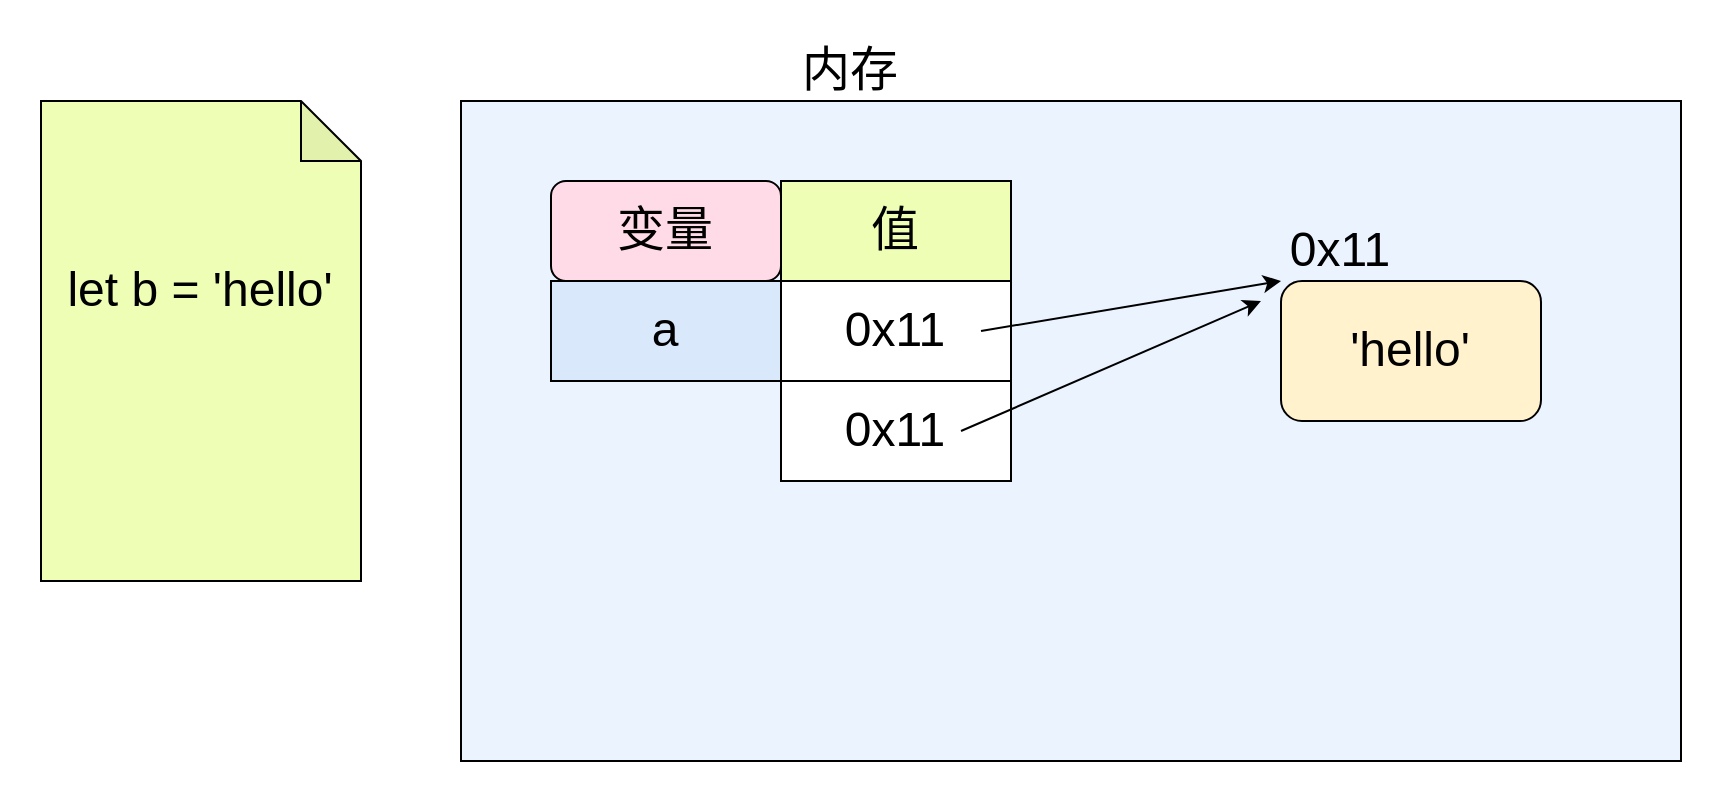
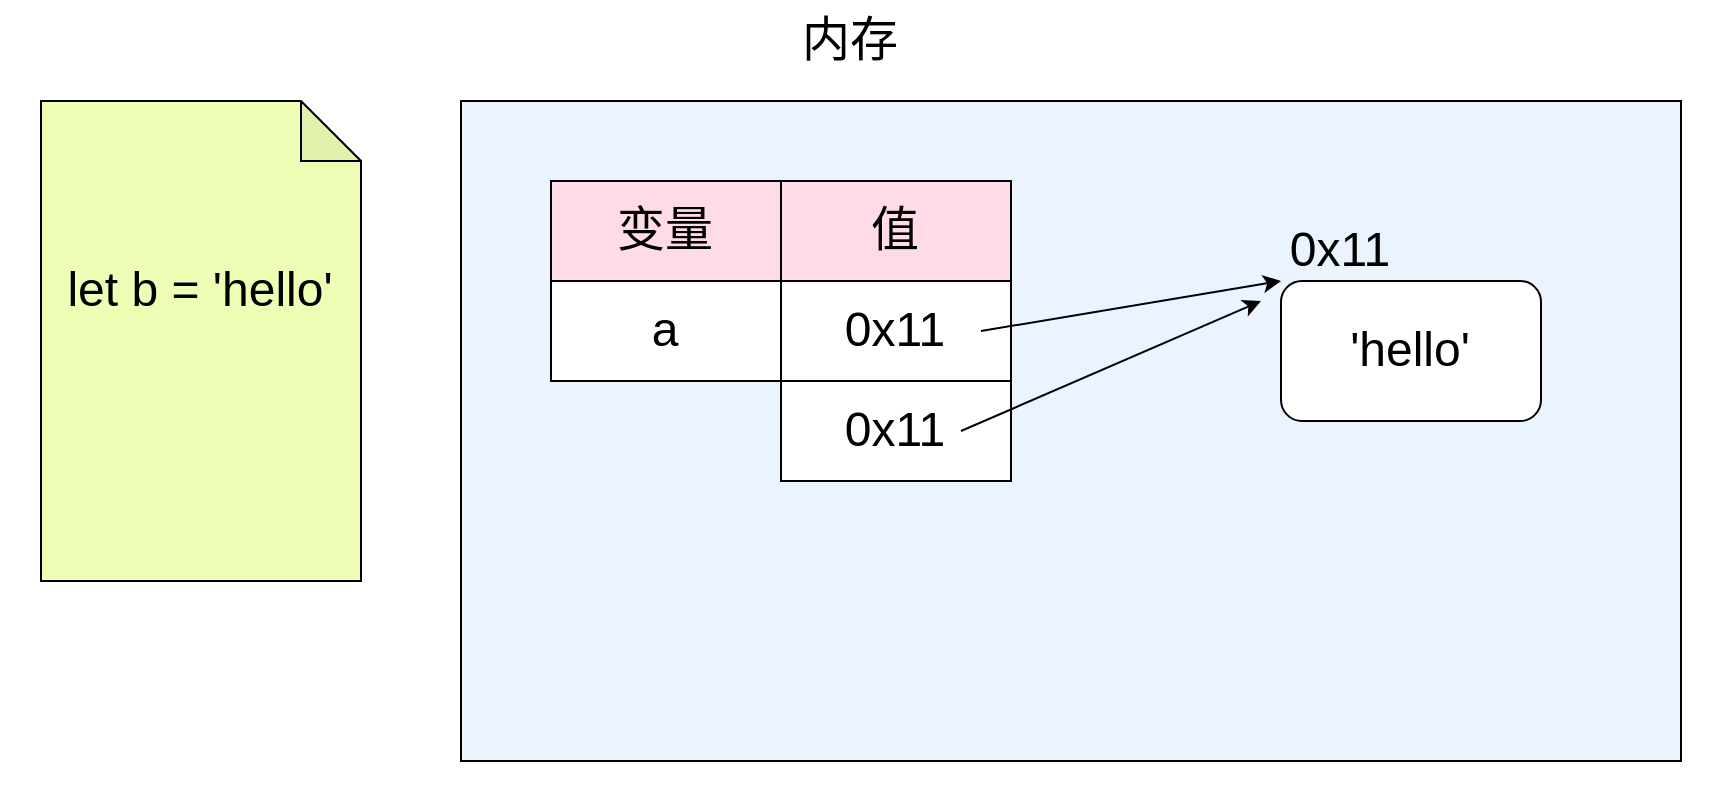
(851, 71) -> (851, 41)
(666, 231) -> (666, 231)
(896, 231) -> (896, 231)
(666, 331) -> (666, 331)
(1411, 351) -> (1411, 351)
